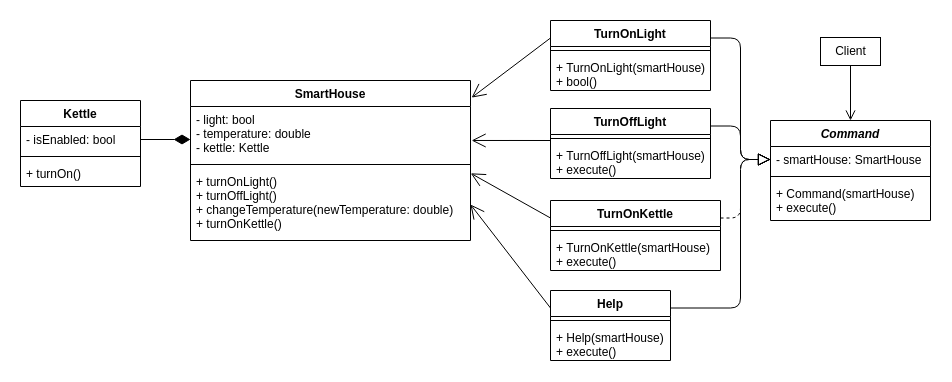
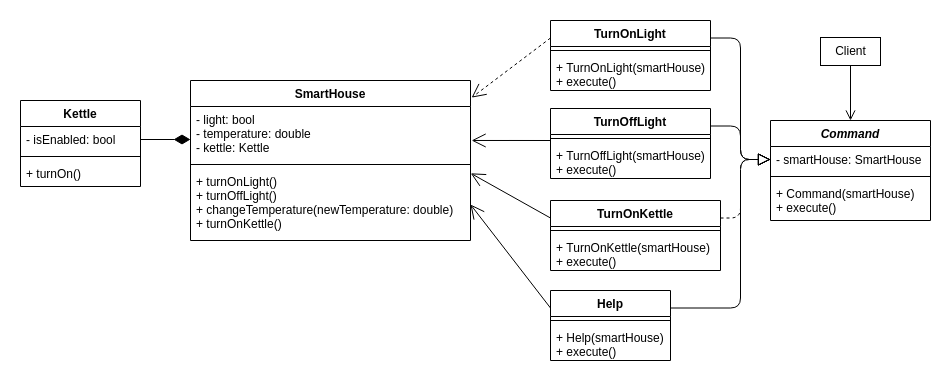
(511, 68) -> (511, 68)
(637, 68) -> (637, 68)
